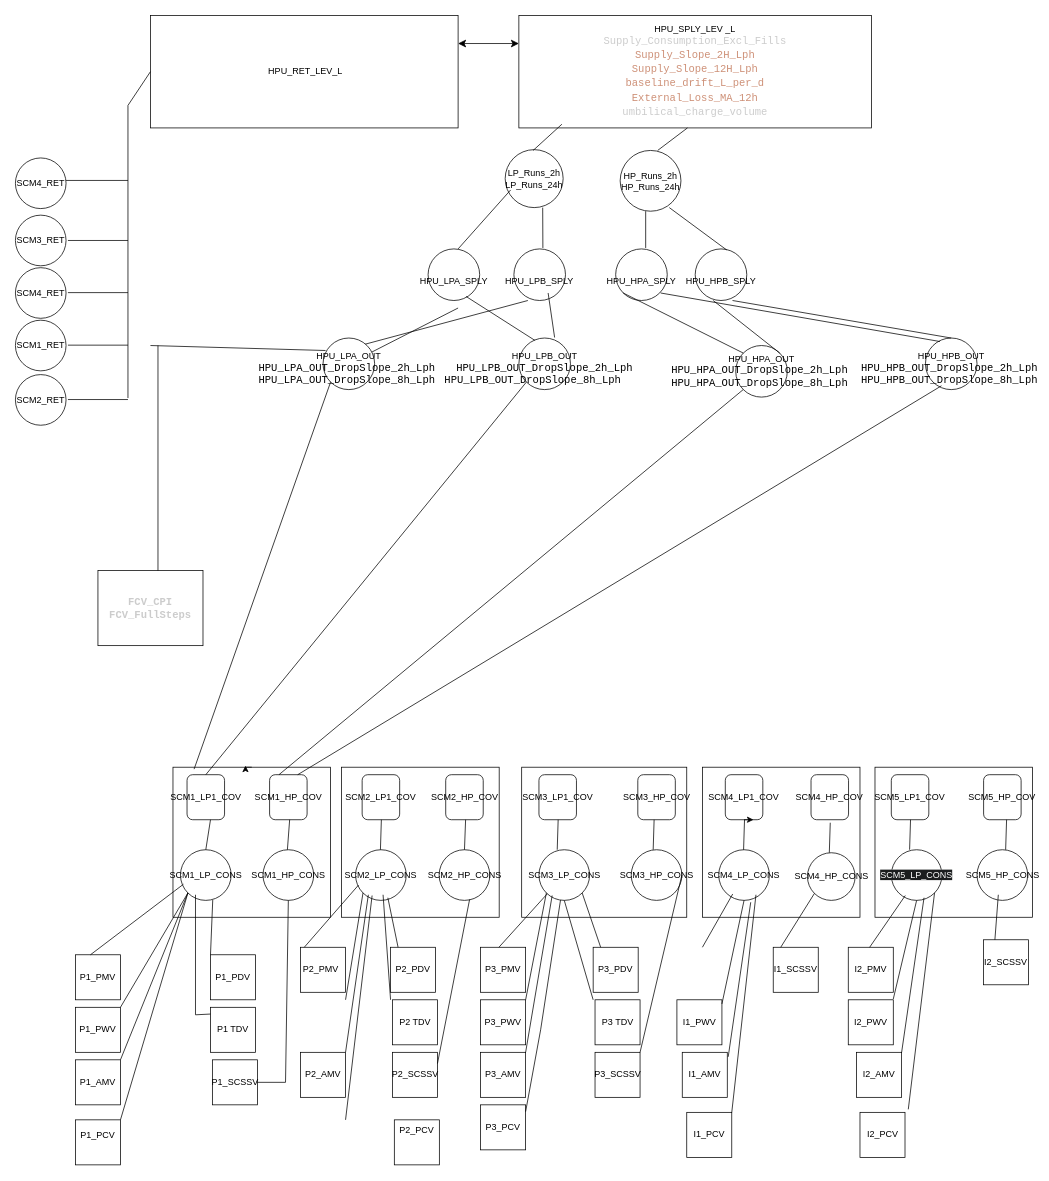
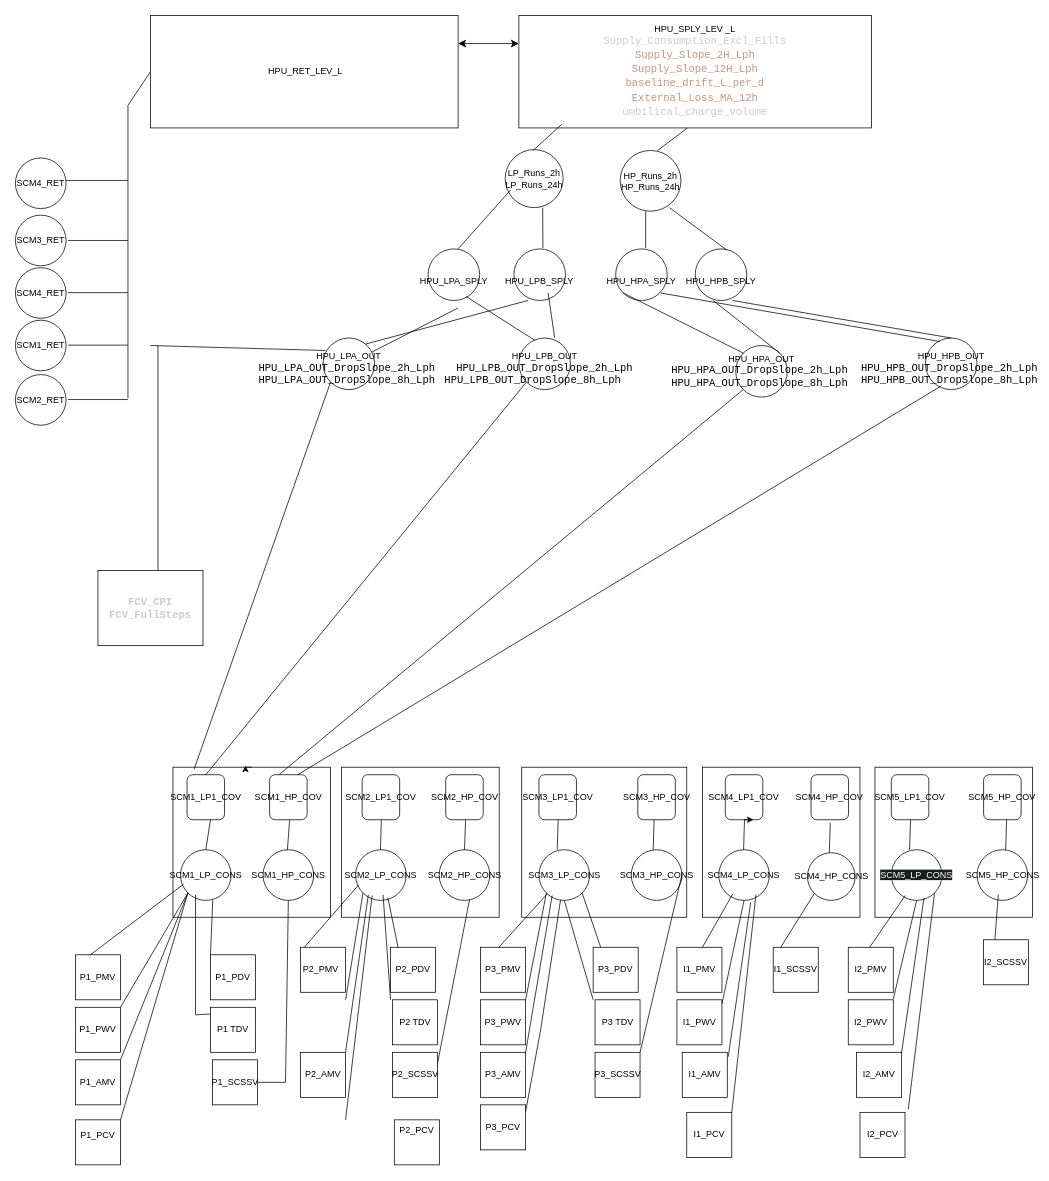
none -> (699, 969)
